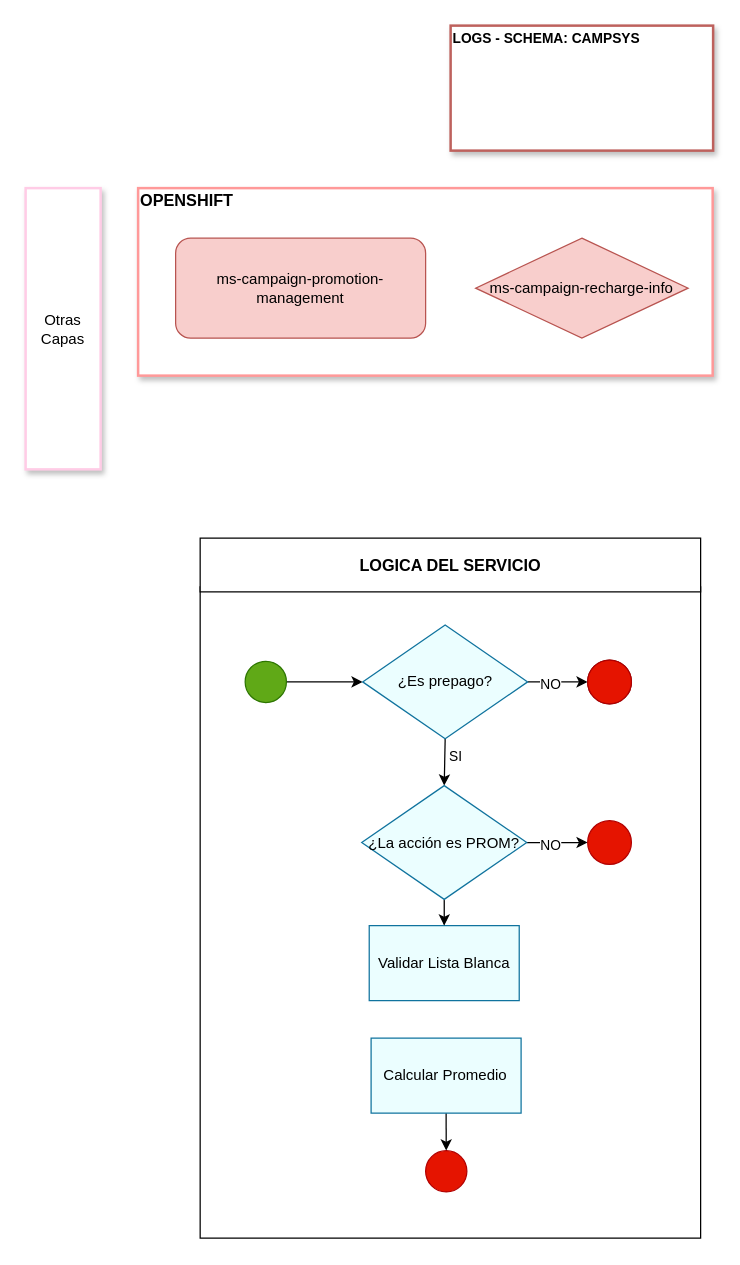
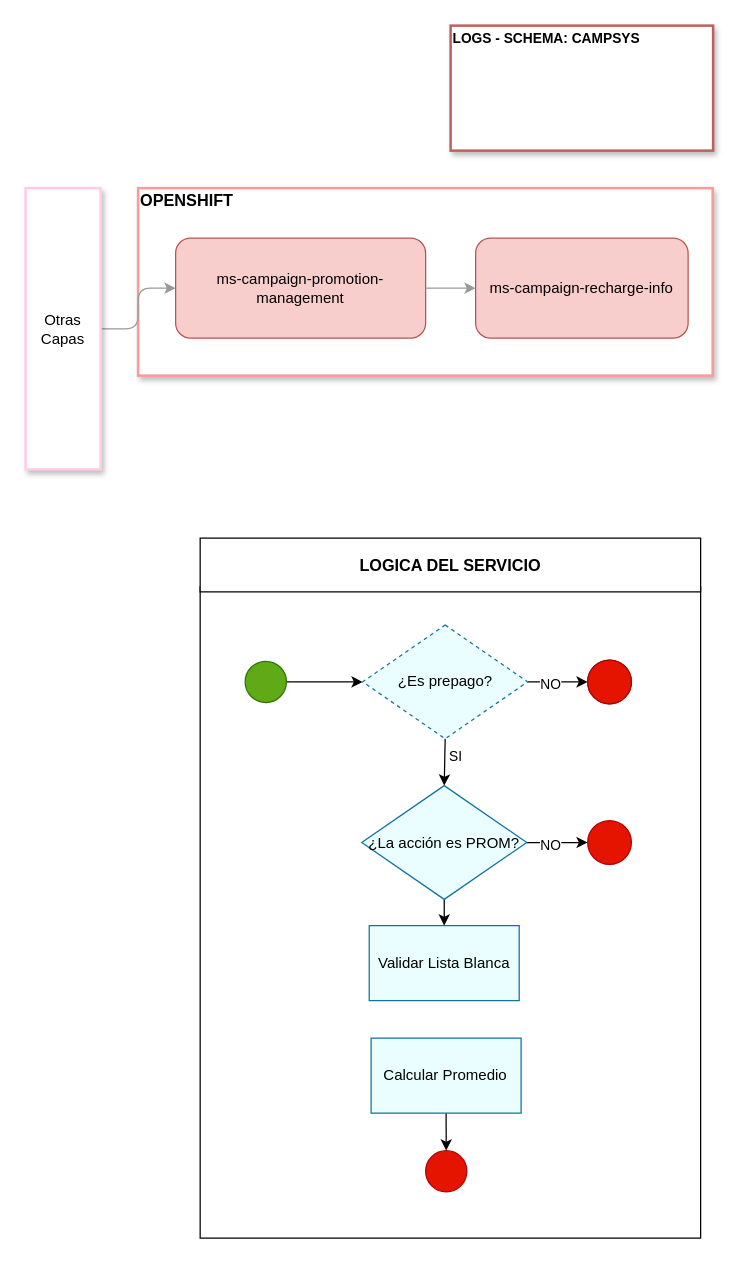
none -> (447, 288)
(582, 288) -> (582, 288)
none -> (138, 313)
(445, 682) -> (445, 682)
